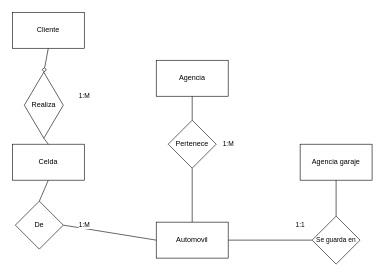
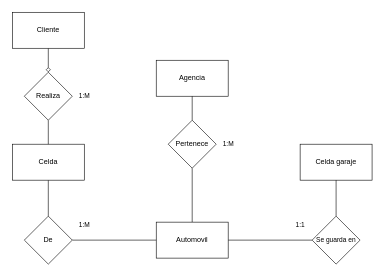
(44, 105) -> (48, 96)
(336, 162) -> (336, 162)
(39, 225) -> (48, 240)
